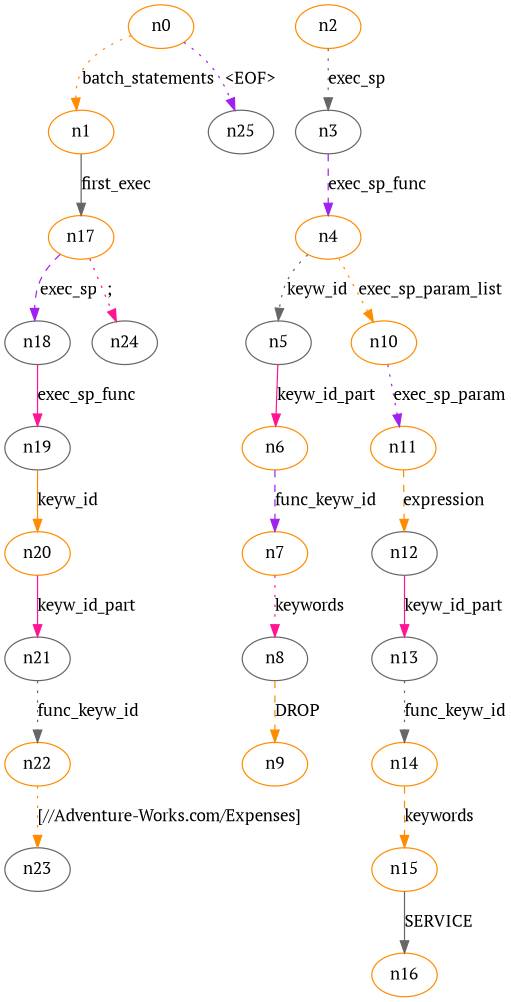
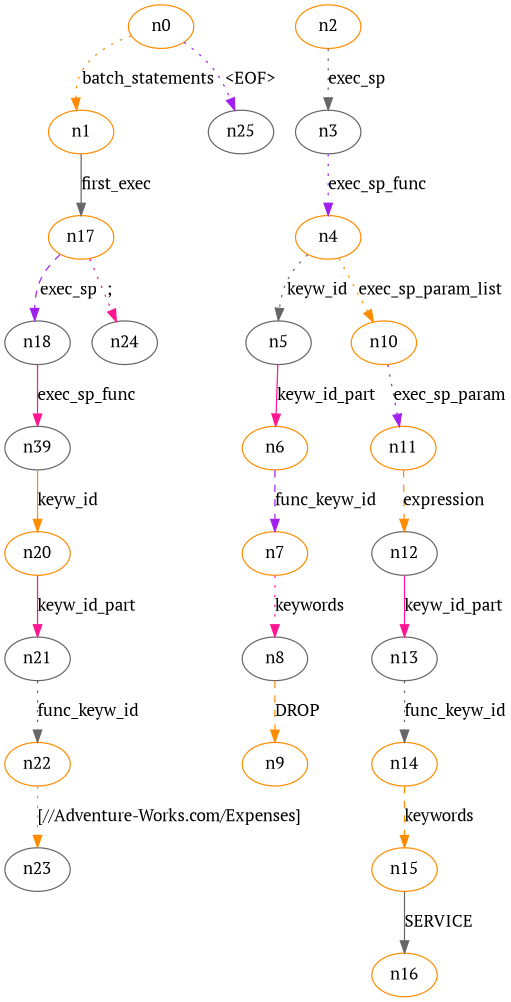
(328, 179) -> (328, 179)
(38, 448) -> (38, 448)
